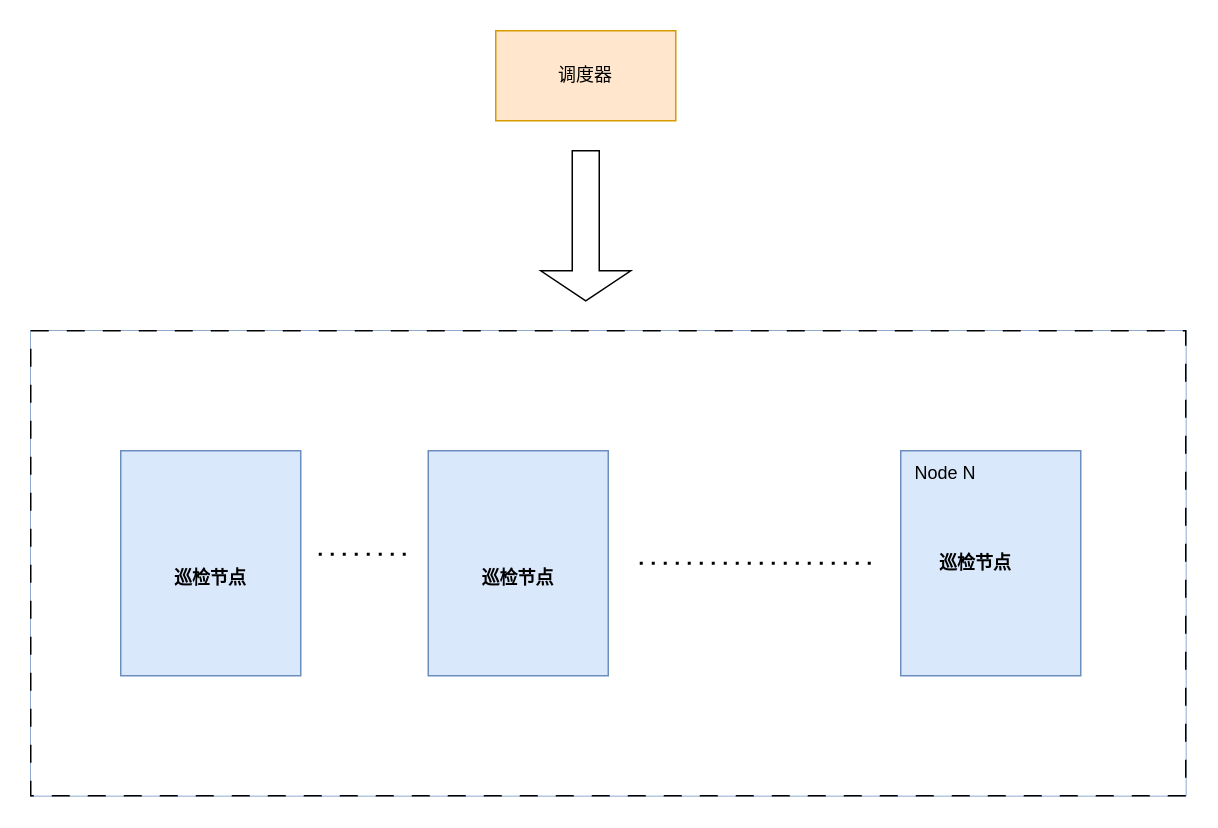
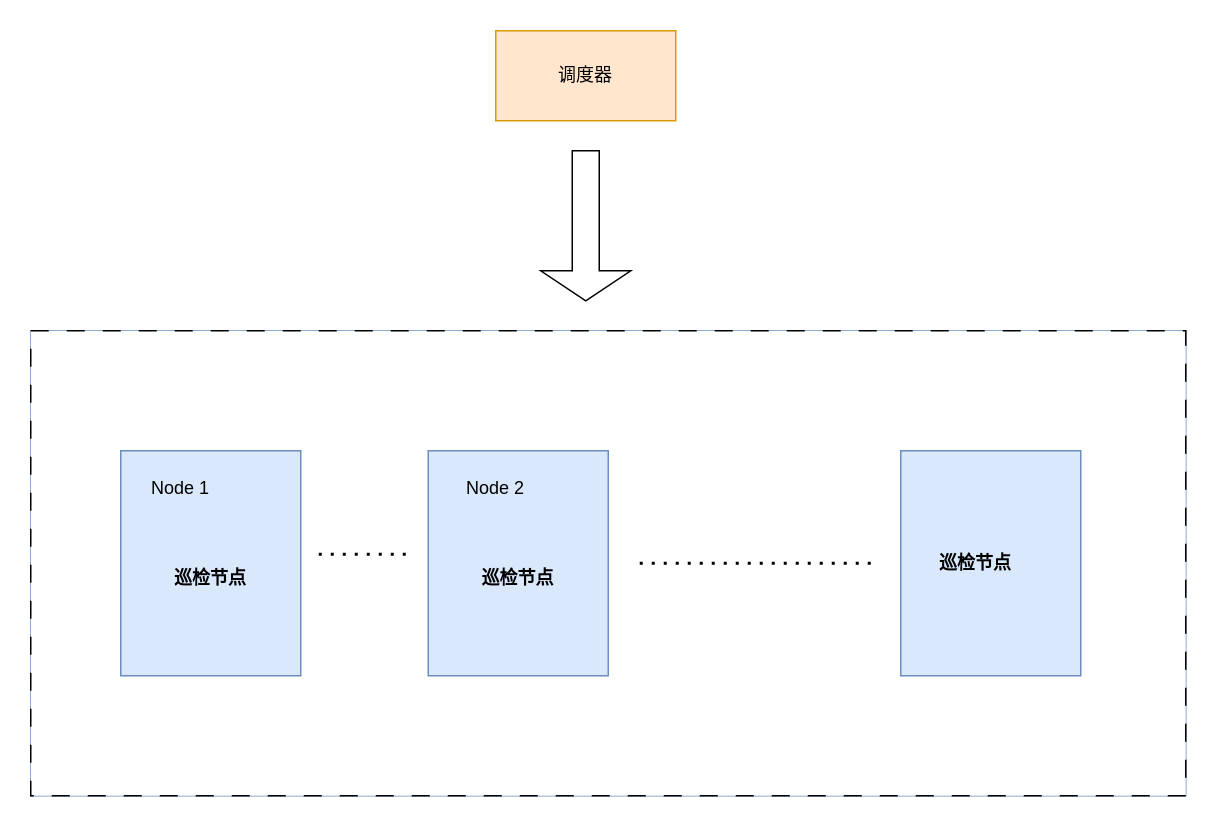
(946, 473) -> none
none -> (181, 488)
none -> (496, 488)
